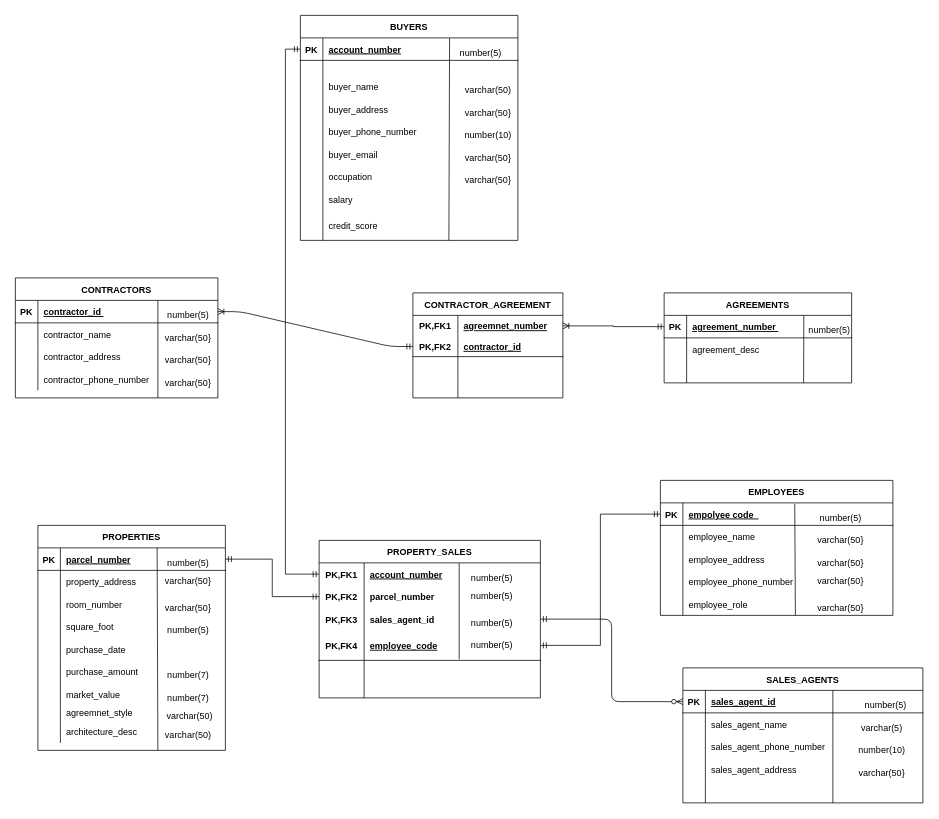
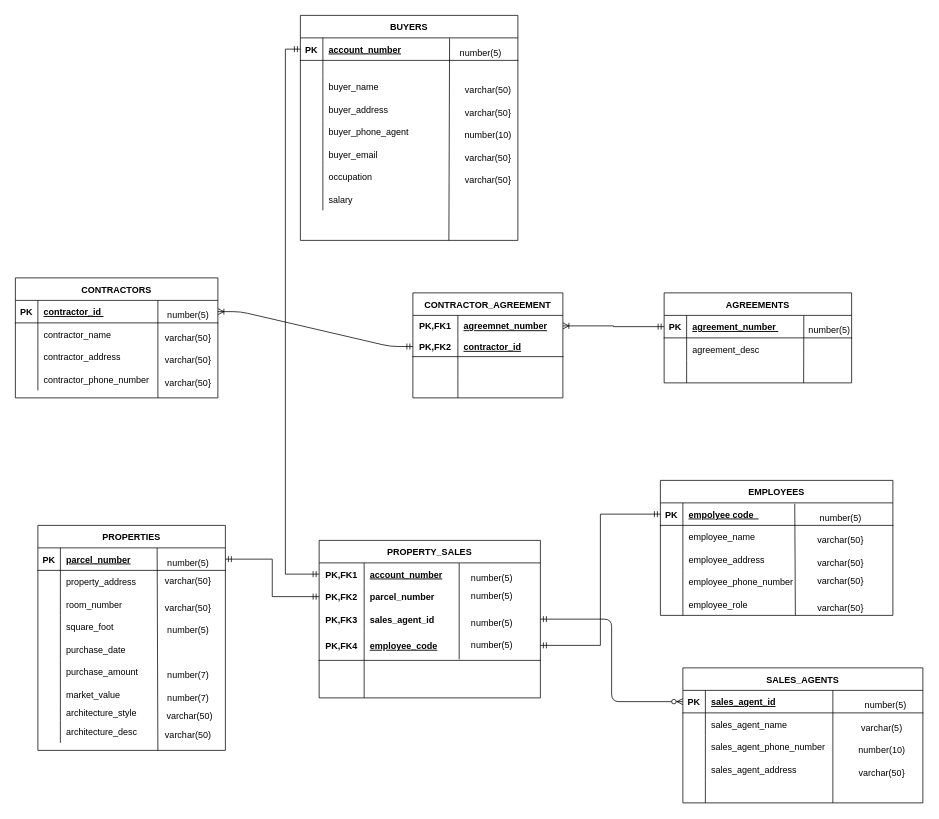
(374, 132) -> (371, 132)
(420, 225) -> none
(103, 713) -> (109, 713)
